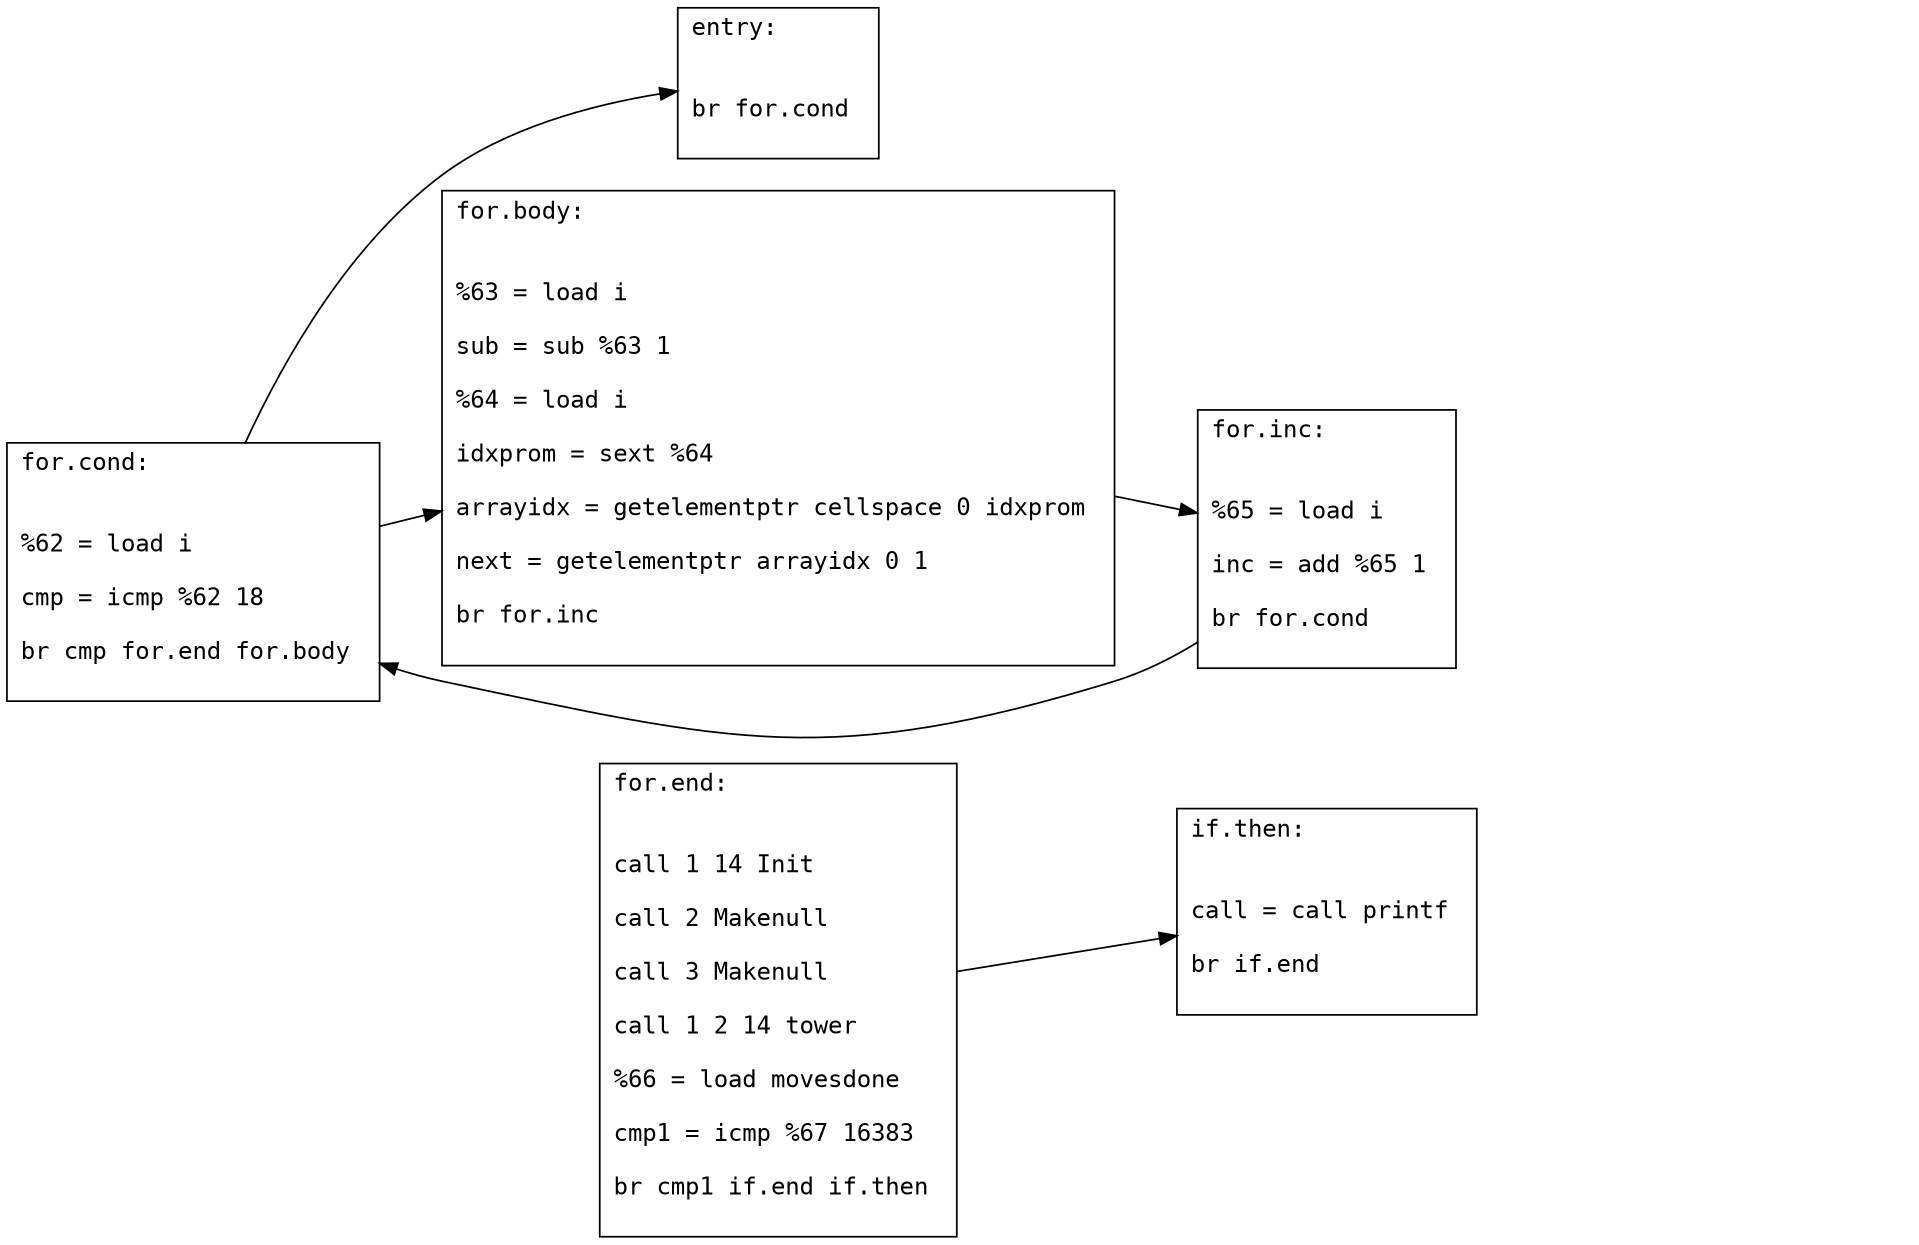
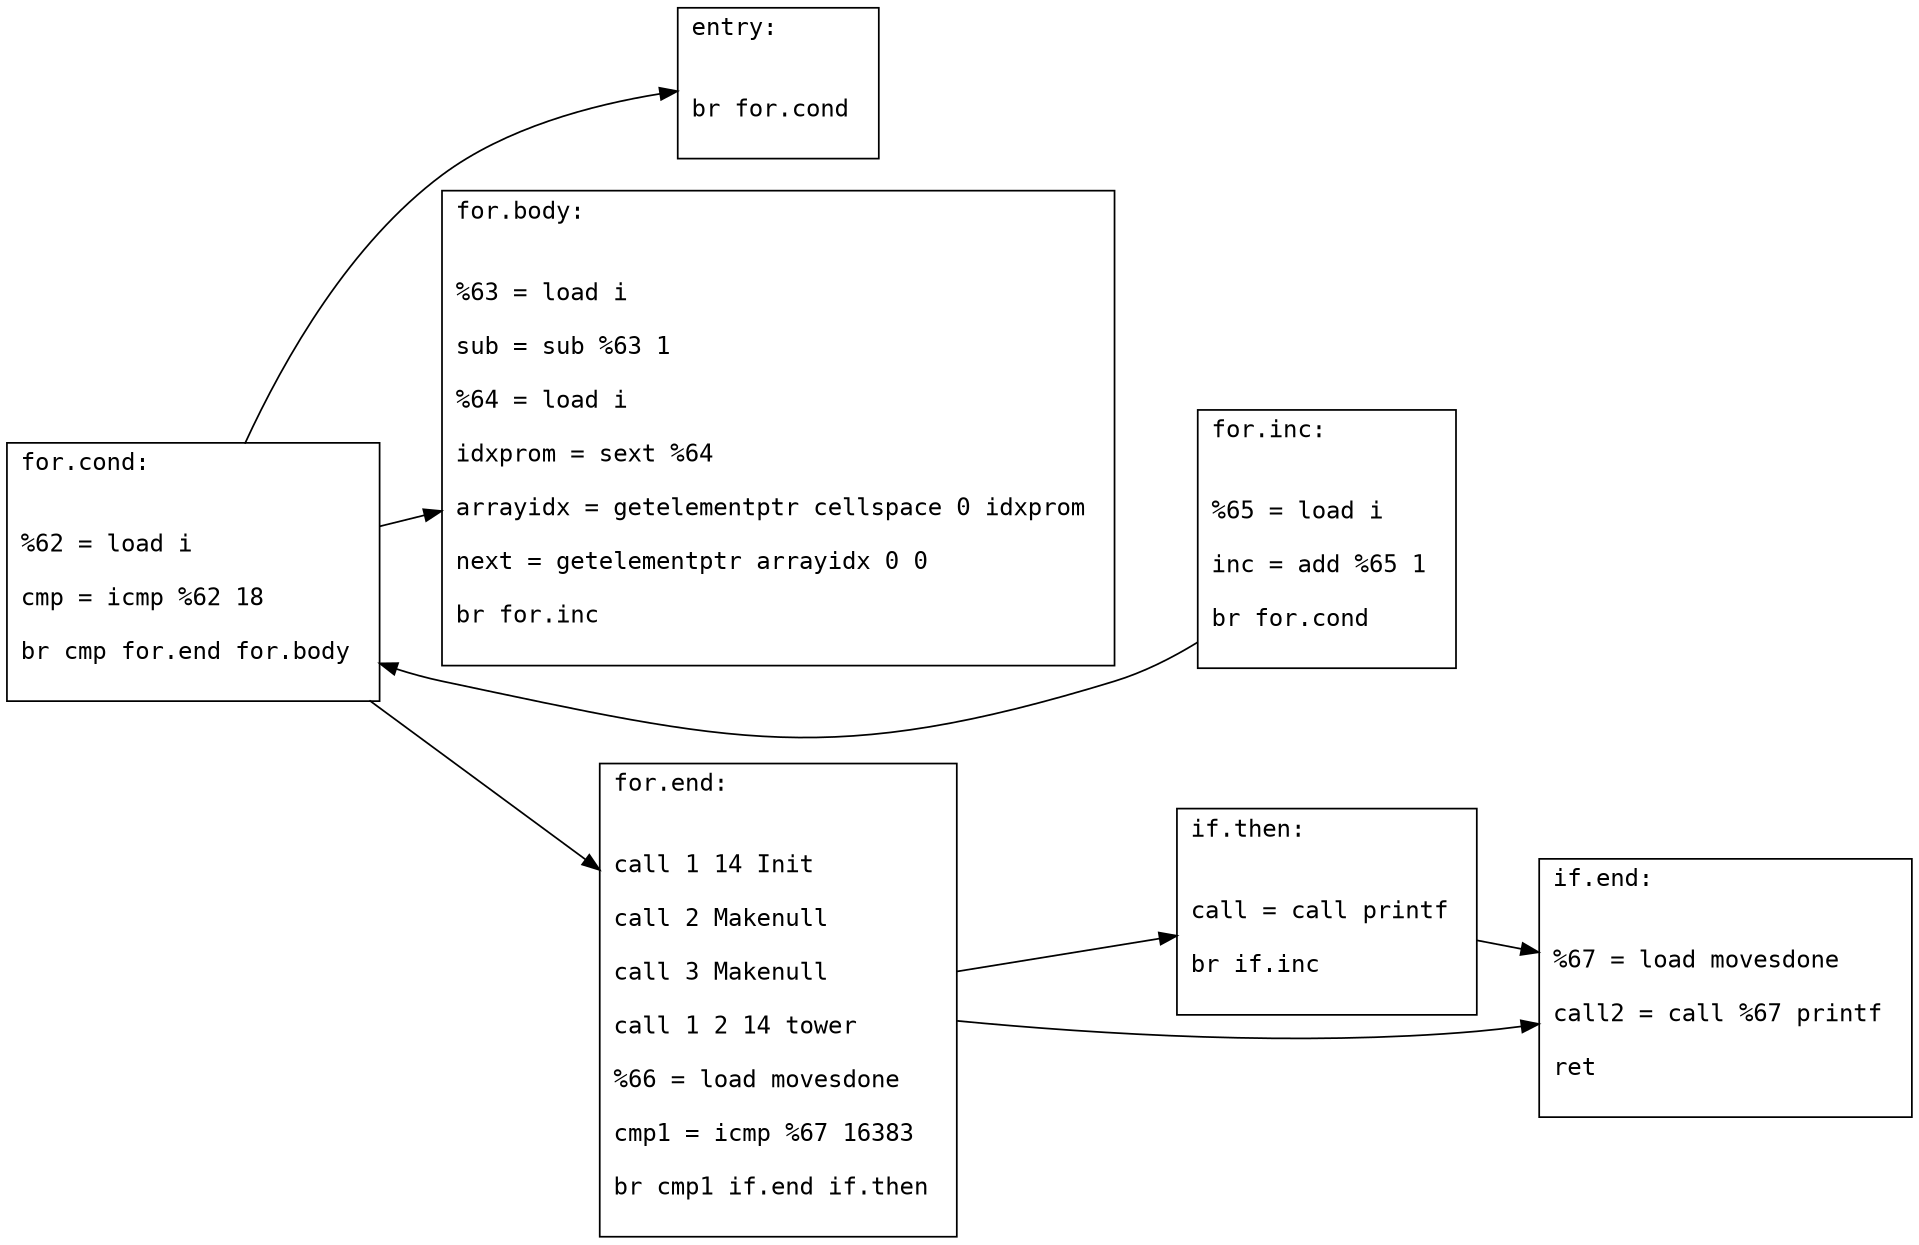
(1148, 503) -> none
(699, 562) -> (699, 562)
none -> (477, 780)
(1263, 965) -> (1263, 965)
none -> (1726, 988)
